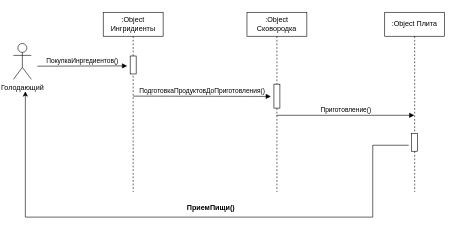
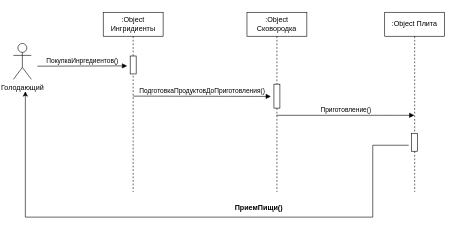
(211, 207) -> (259, 207)
